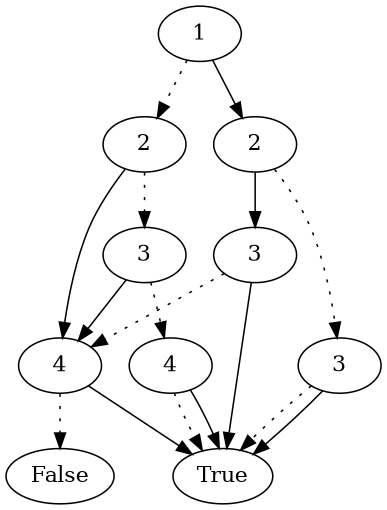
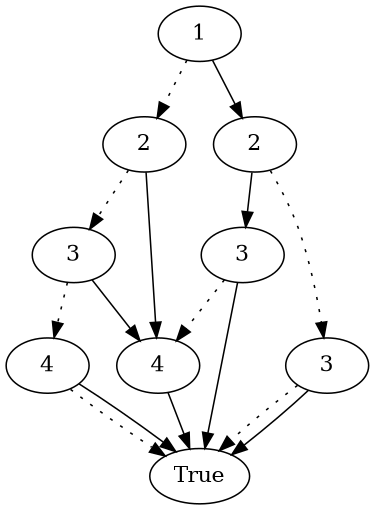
(60, 476) -> none
